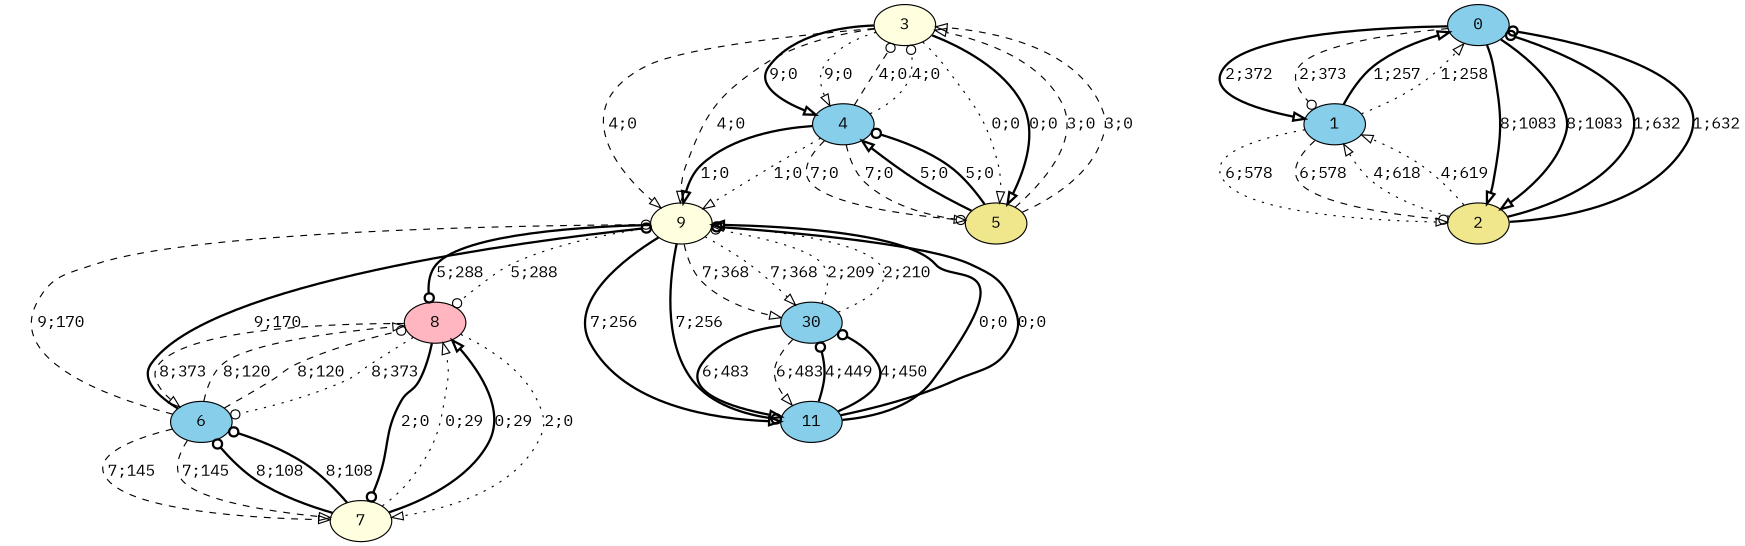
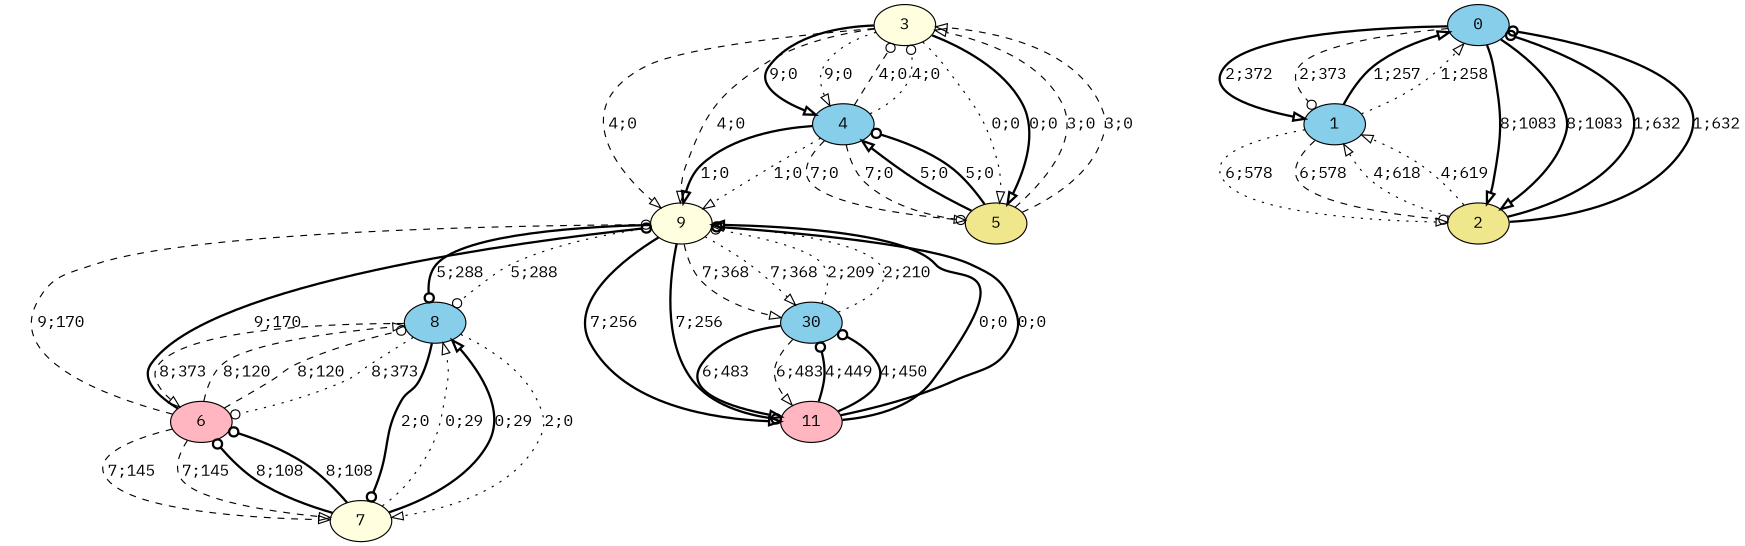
(435, 323) -> (435, 323)
(201, 422) -> (201, 422)
(811, 422) -> (811, 422)
